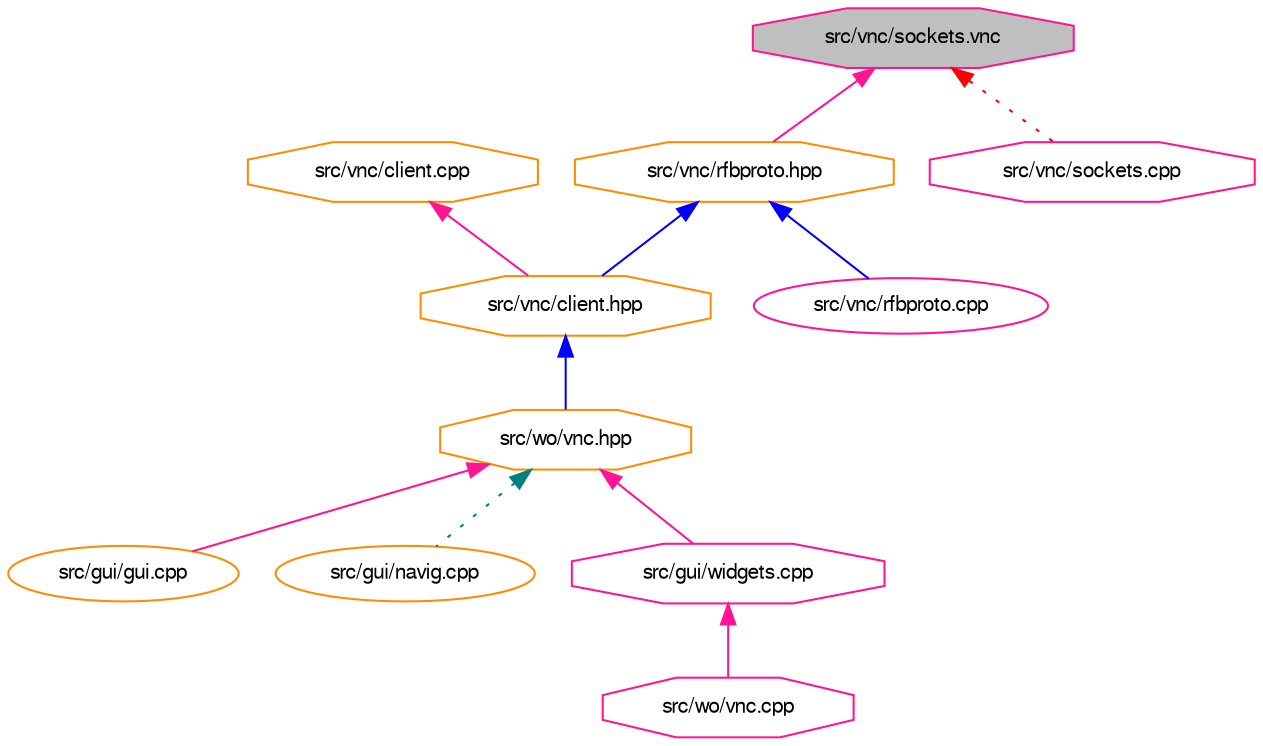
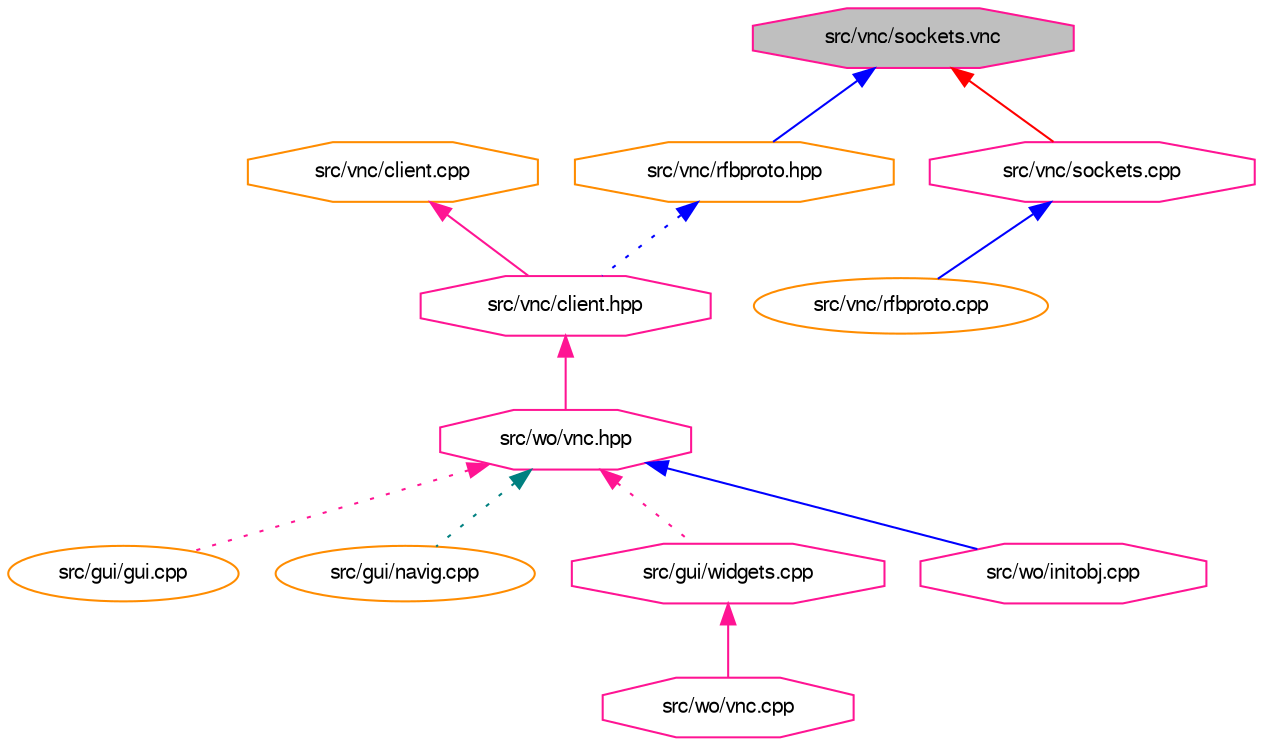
(815, 111) -> (815, 111)
(1011, 111) -> (1011, 111)
(642, 245) -> (642, 245)
(828, 247) -> (986, 246)
(566, 306) -> (566, 306)
(901, 306) -> (901, 306)
(566, 383) -> (566, 383)
(566, 440) -> (566, 440)
(331, 511) -> (331, 511)
(655, 513) -> (655, 513)
none -> (1063, 574)
